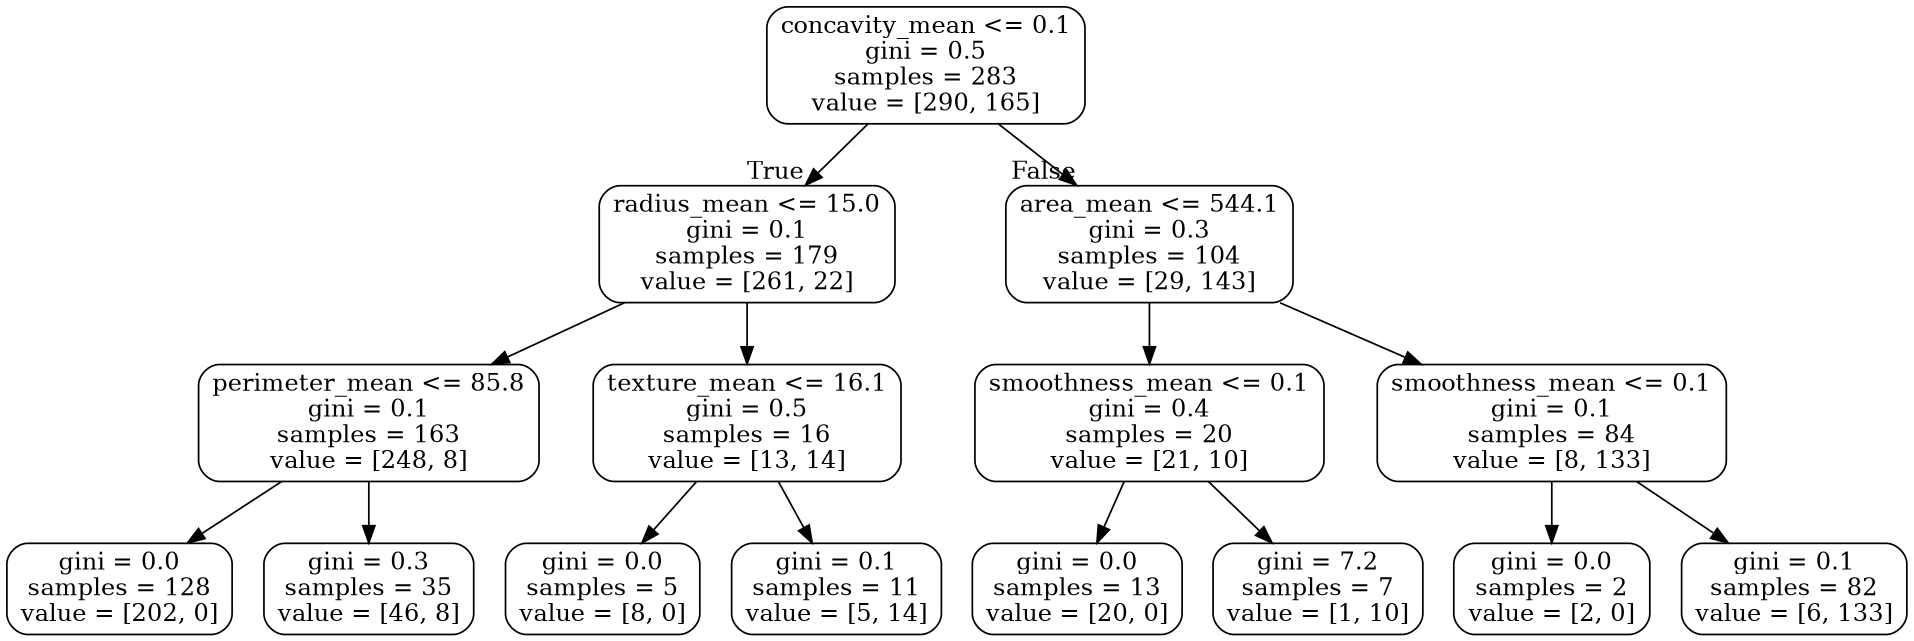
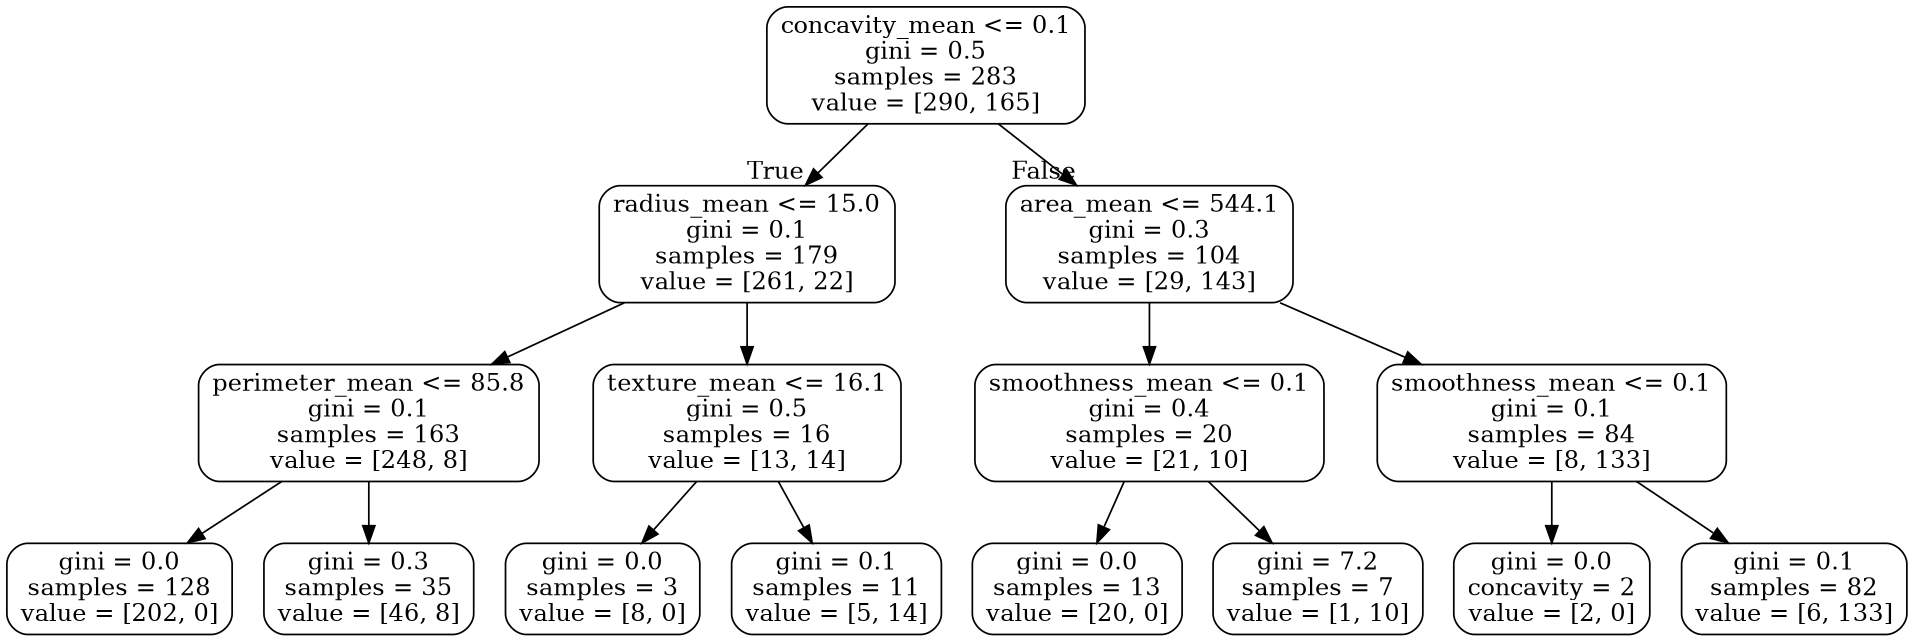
(603, 589) -> (603, 589)
(1552, 589) -> (1552, 589)
